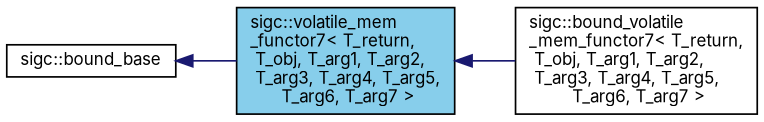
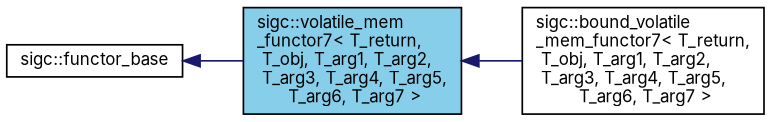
(91, 61) -> (95, 61)
